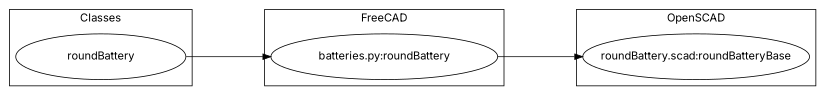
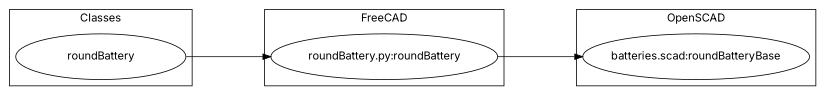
(384, 57) -> (384, 57)
(696, 57) -> (696, 57)
